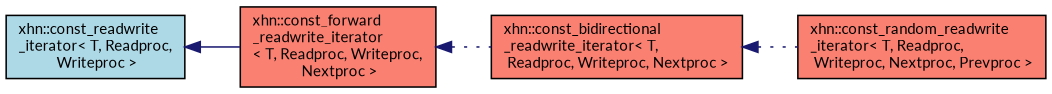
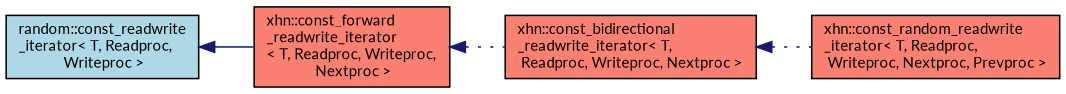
(95, 47) -> (102, 47)
